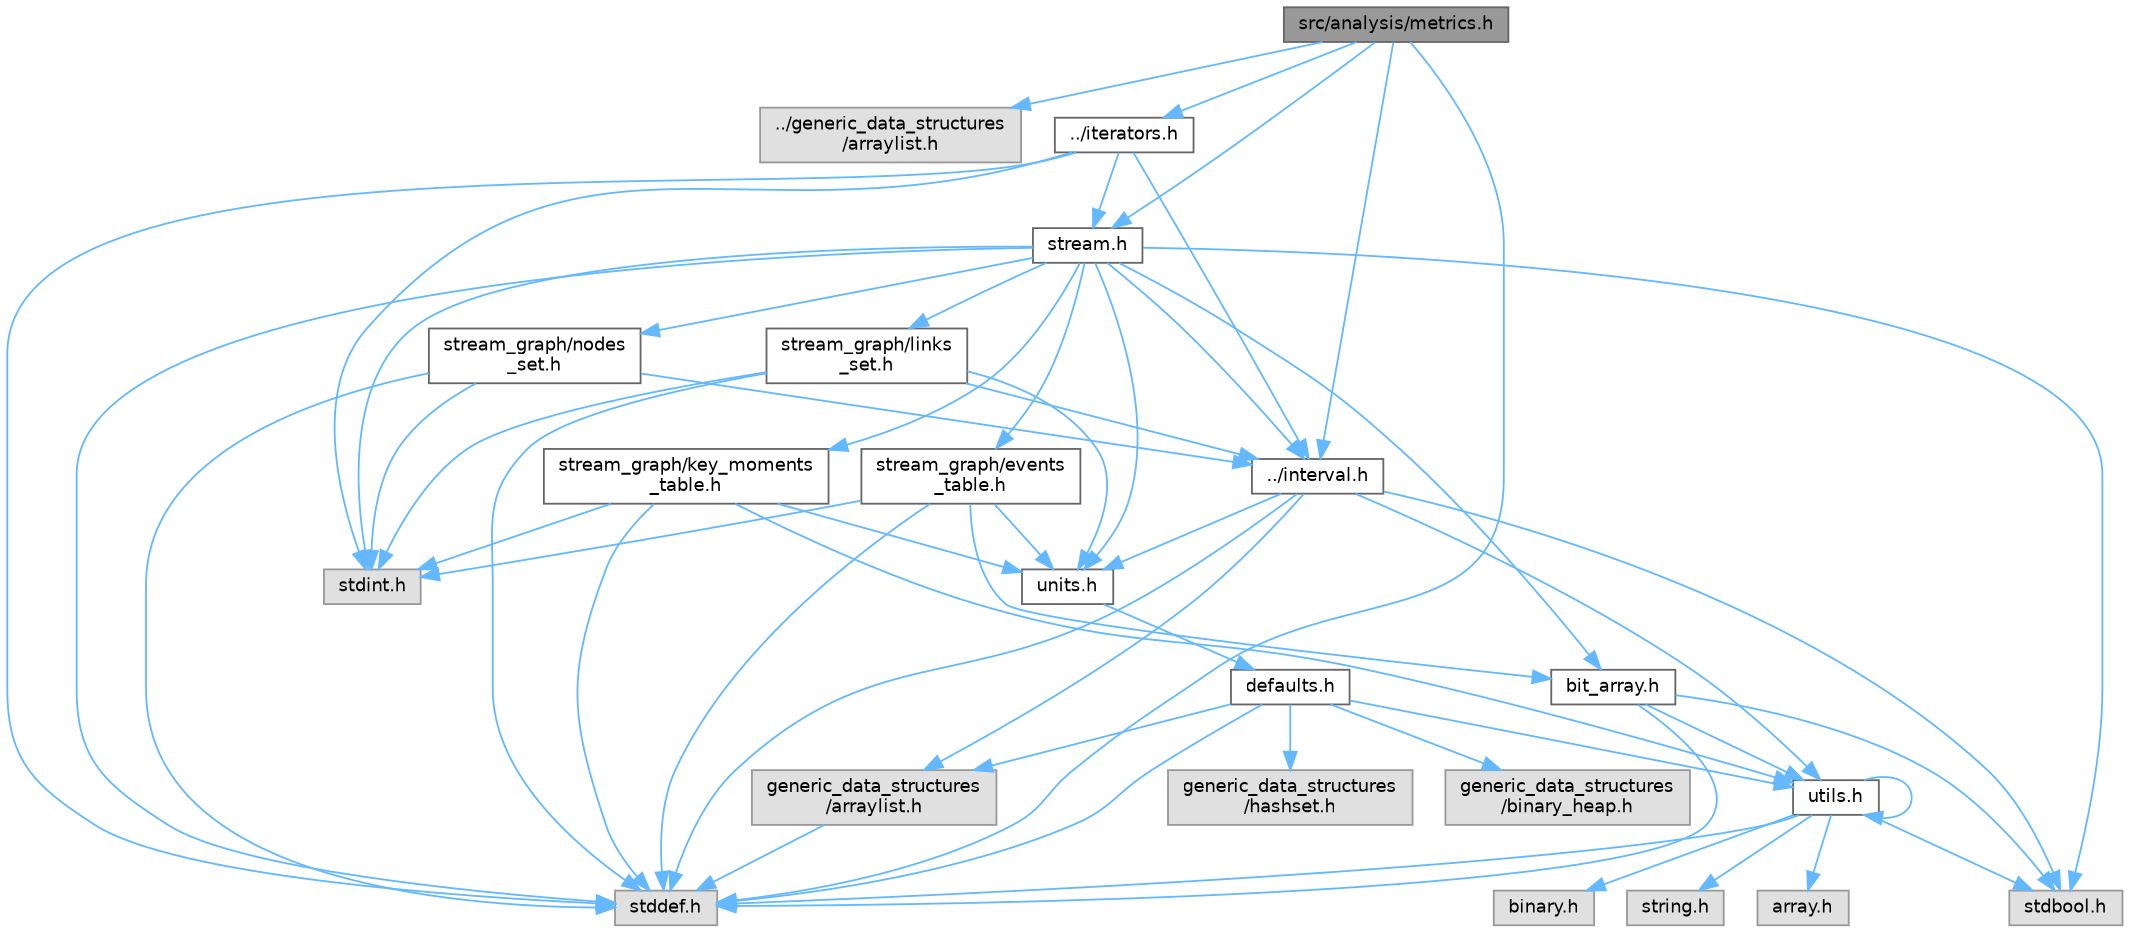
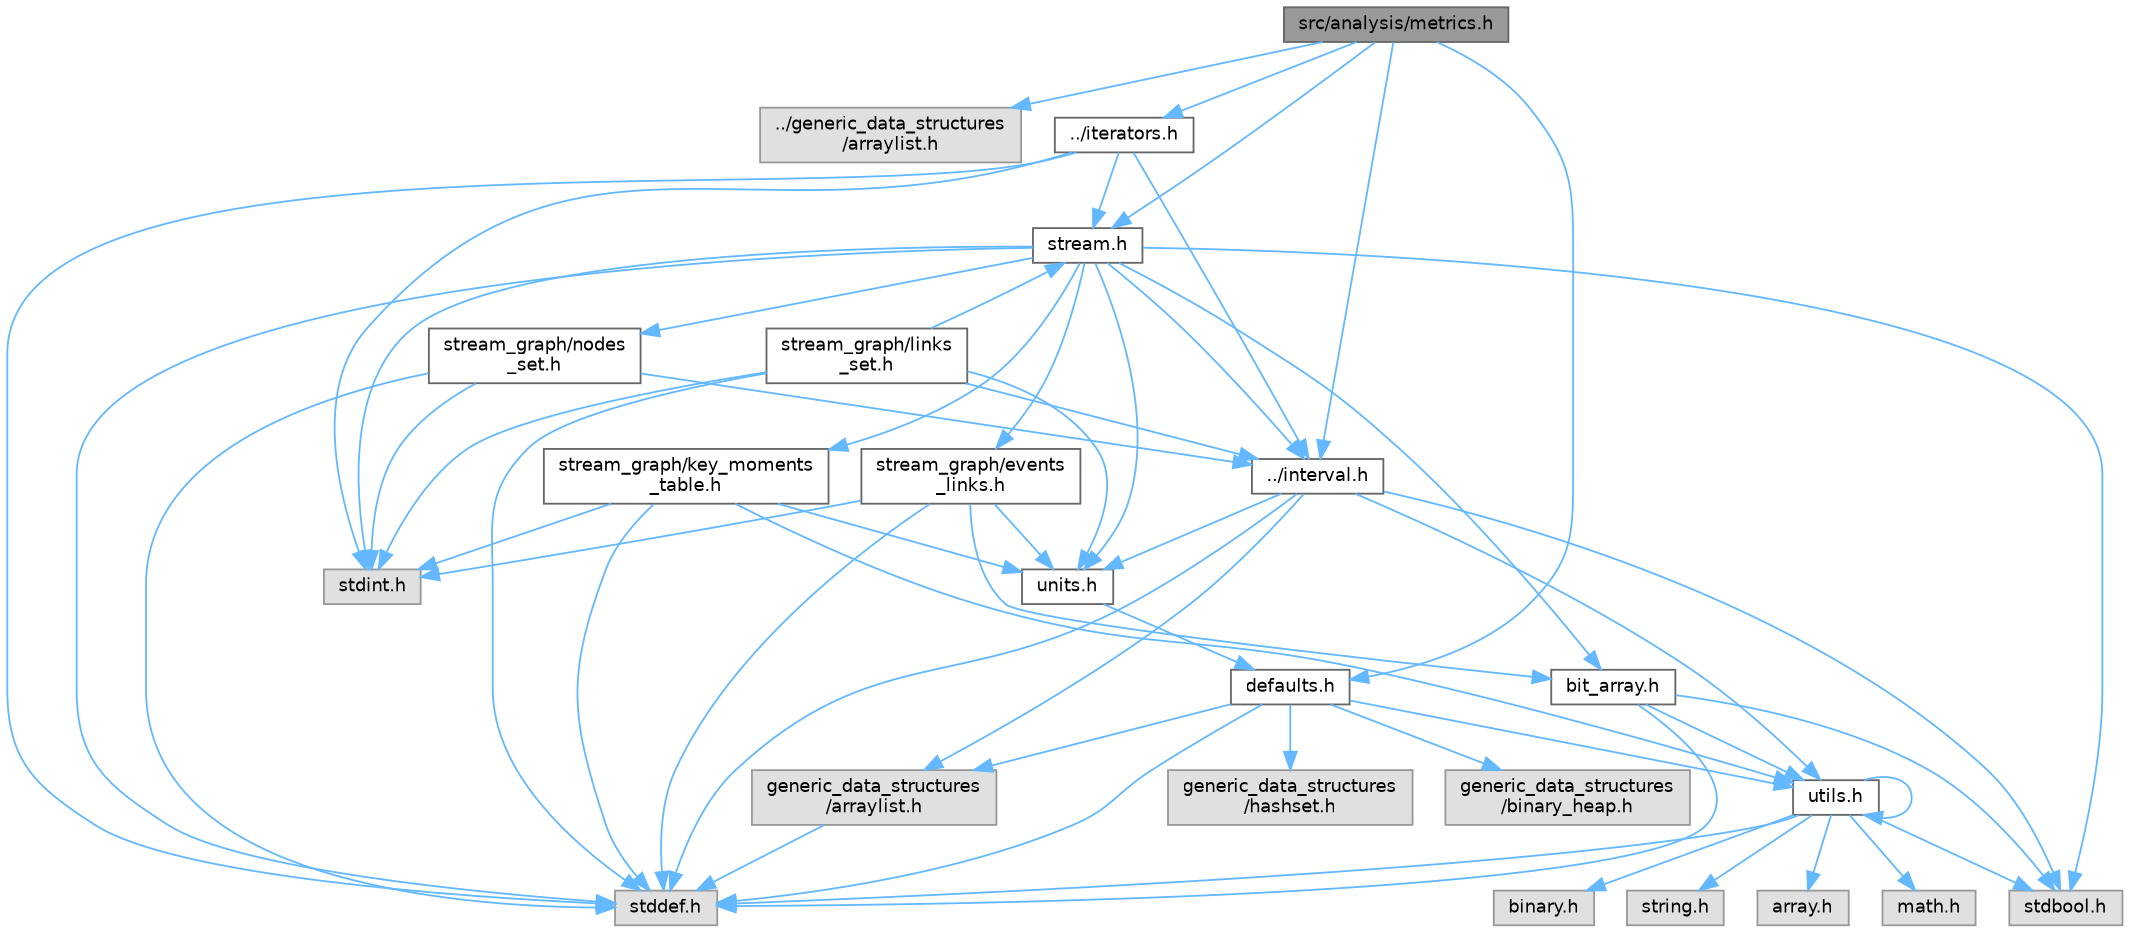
(986, 291) -> (990, 301)
(971, 476) -> (971, 476)
(1349, 615) -> (1573, 389)
none -> (1929, 908)
